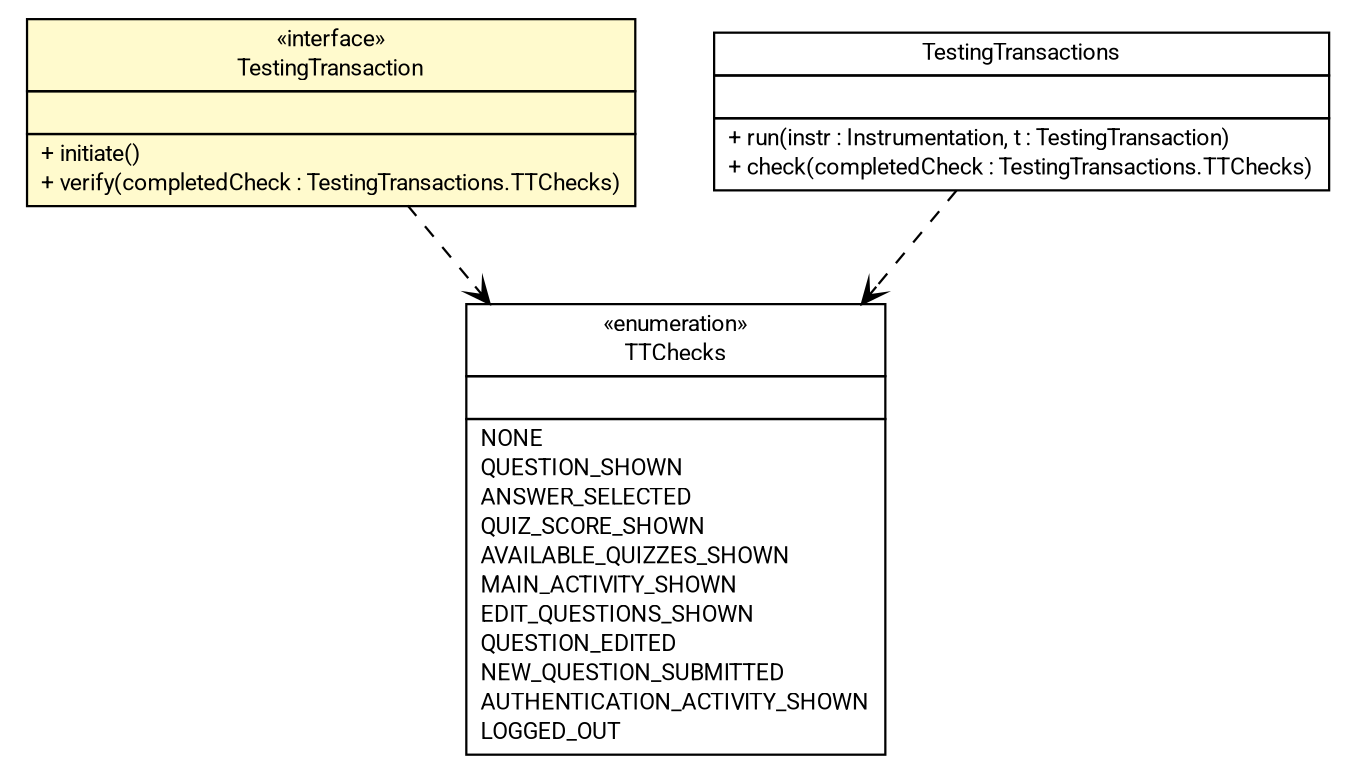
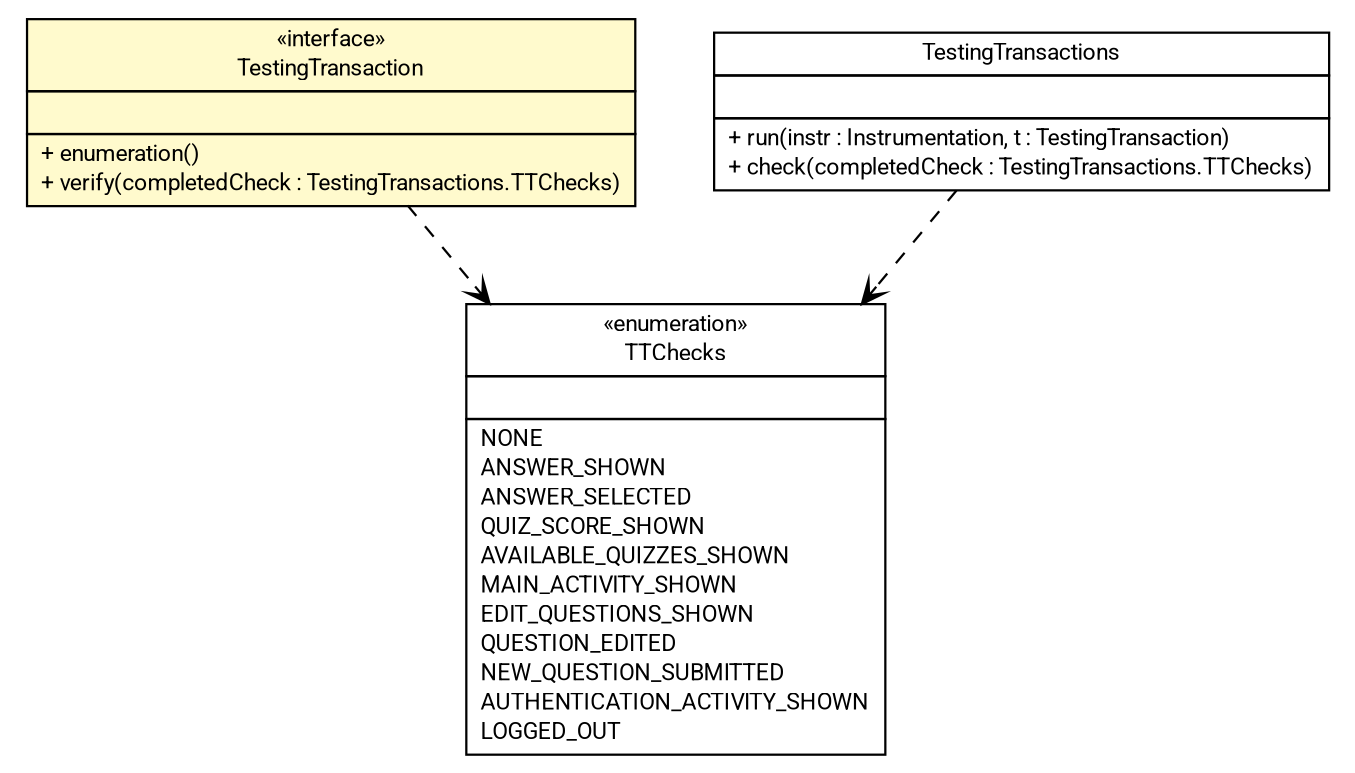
(91, 154) -> (122, 154)
(582, 469) -> (574, 469)
